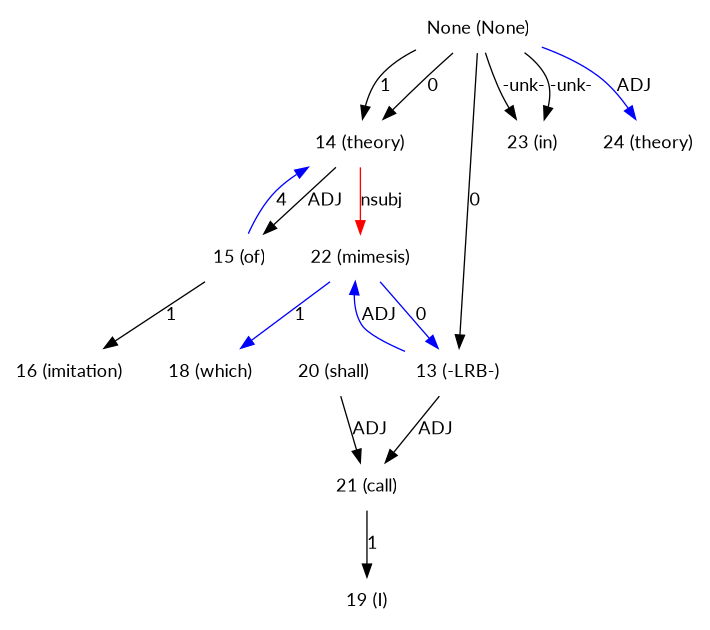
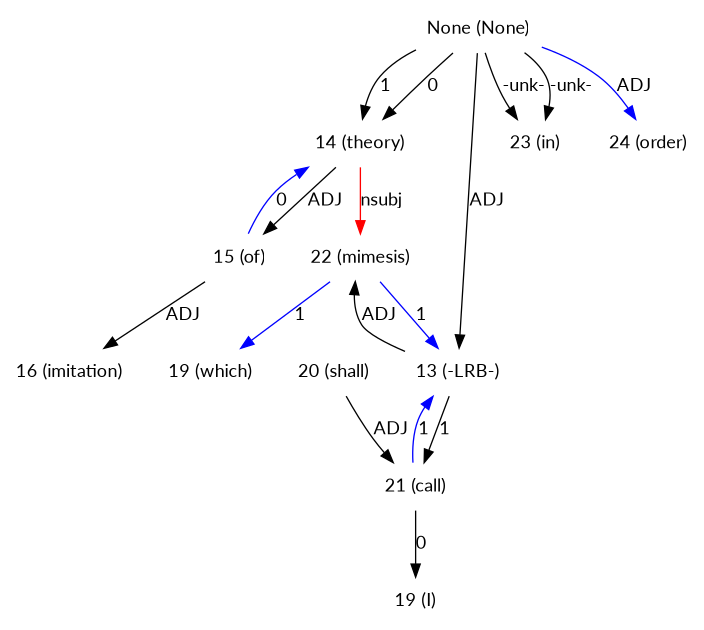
(648, 143) -> (648, 143)
(282, 201) -> (282, 201)
(475, 201) -> (487, 201)
(172, 315) -> (183, 315)
(422, 315) -> (422, 315)
(369, 332) -> (369, 332)
(210, 372) -> (210, 372)
(436, 429) -> (445, 429)
none -> (414, 434)
(373, 544) -> (422, 544)
